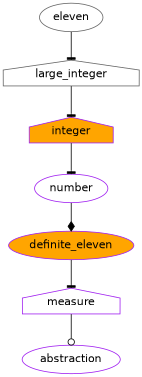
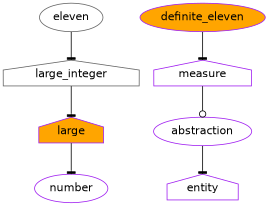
(71, 131) -> (71, 131)
none -> (203, 188)
(71, 212) -> none
